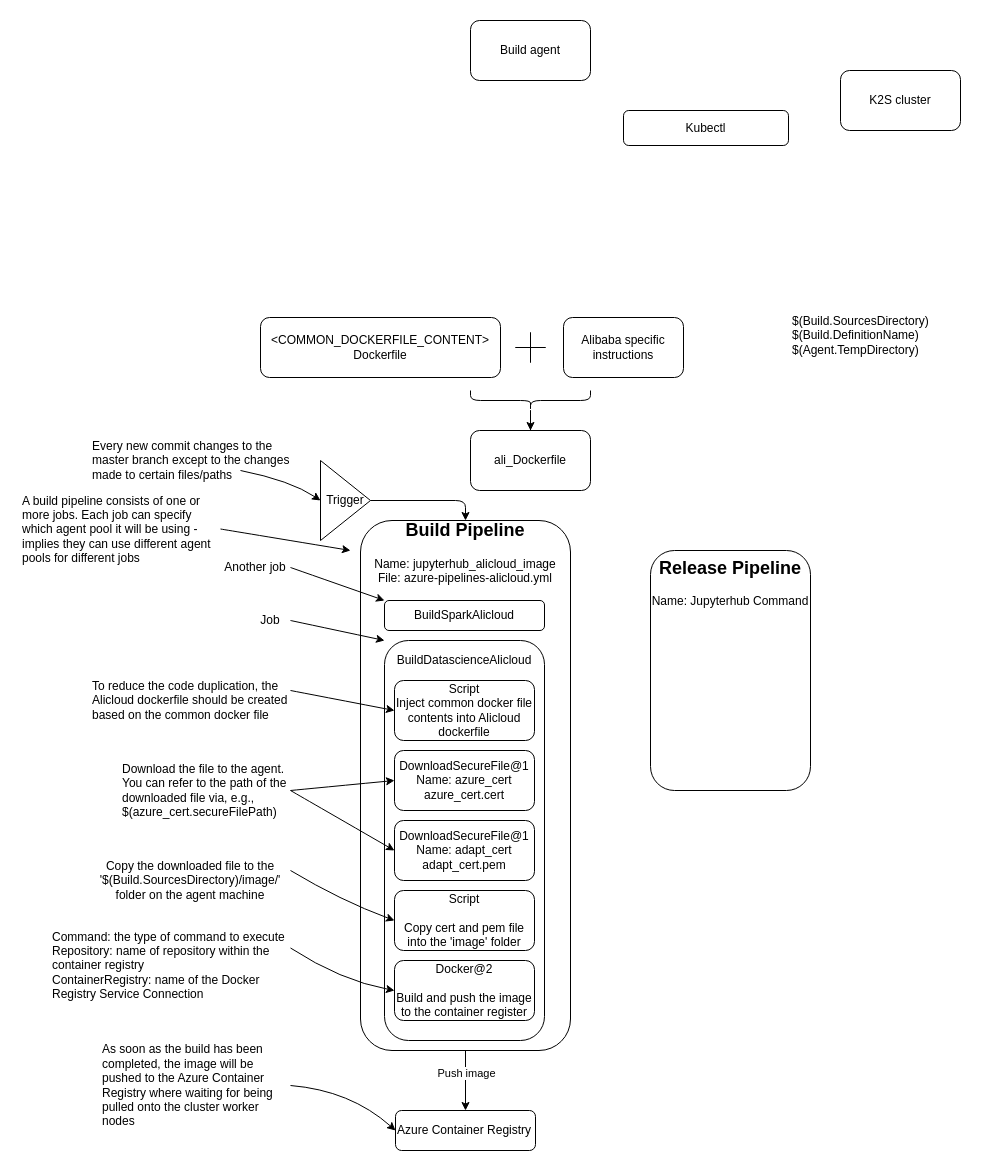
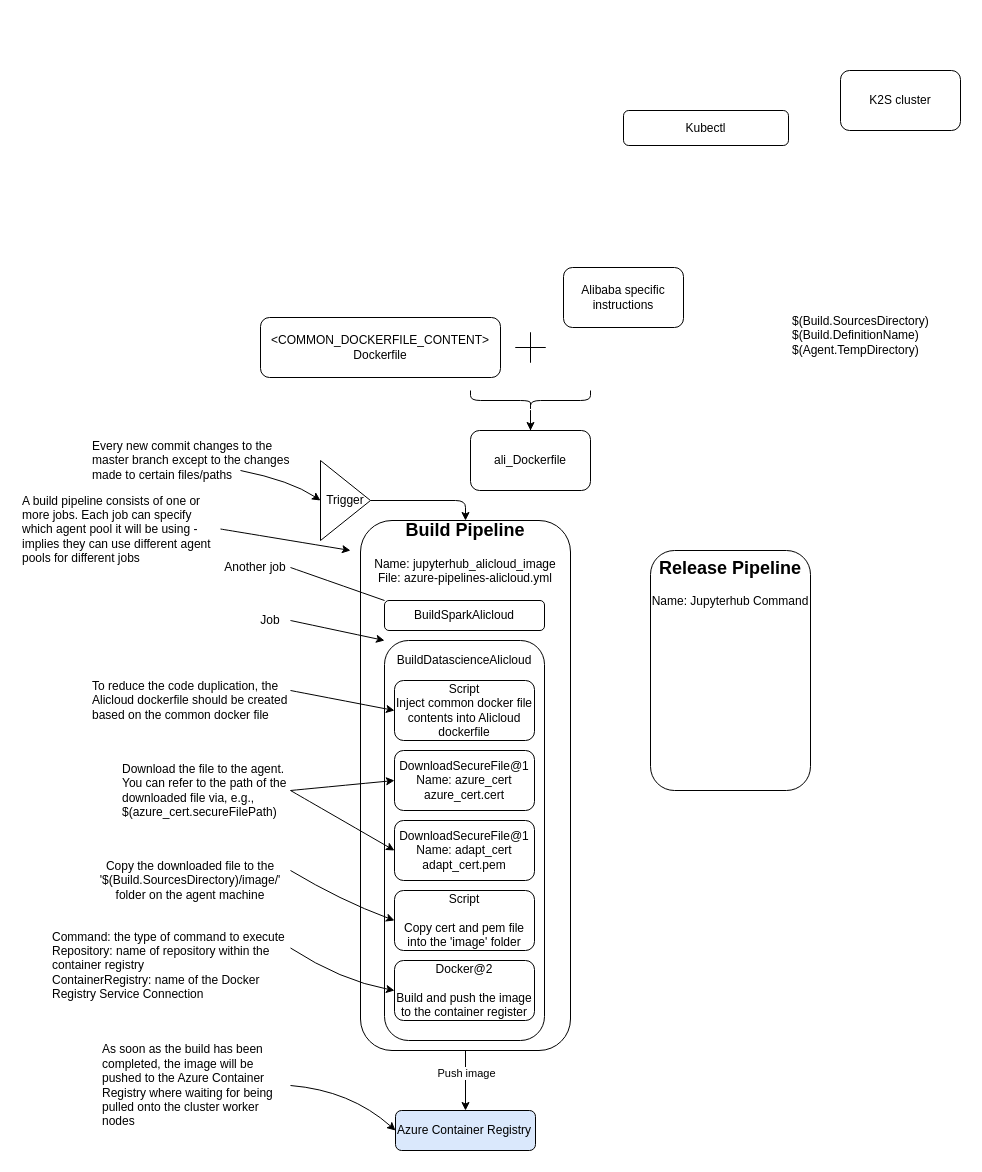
(531, 51) -> none
(624, 348) -> (624, 298)
(377, 598) -> (380, 599)
(466, 1131) -> (466, 1131)
